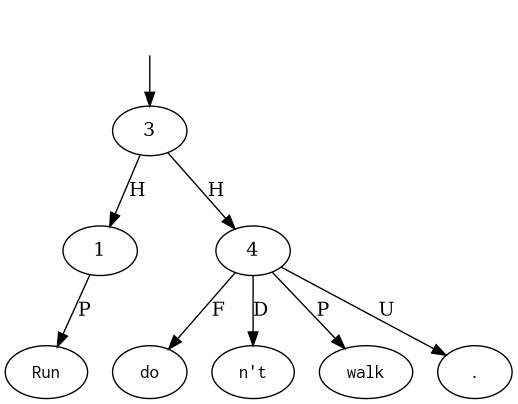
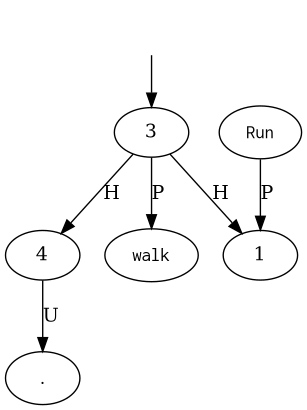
(76, 305) -> (260, 188)
(304, 305) -> (152, 186)
(150, 372) -> none
(253, 372) -> none
